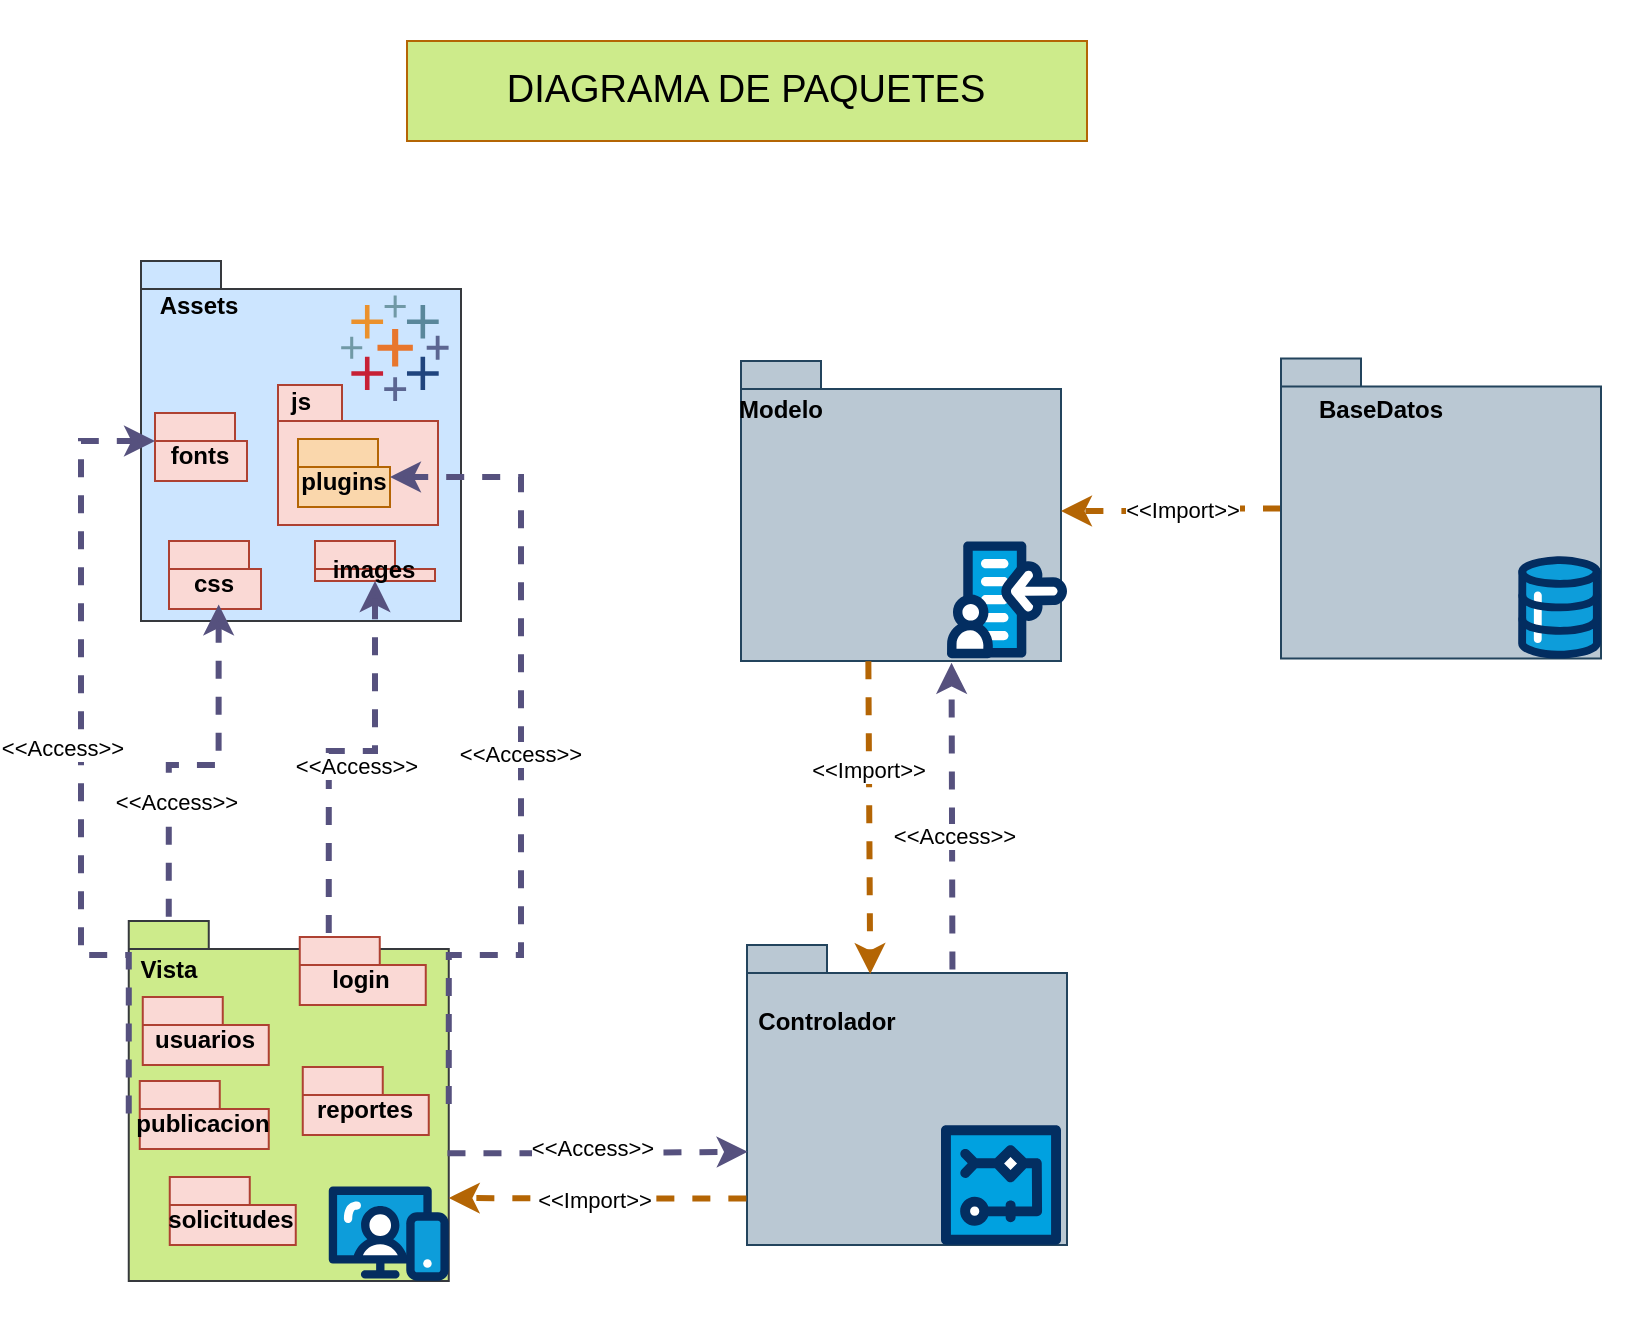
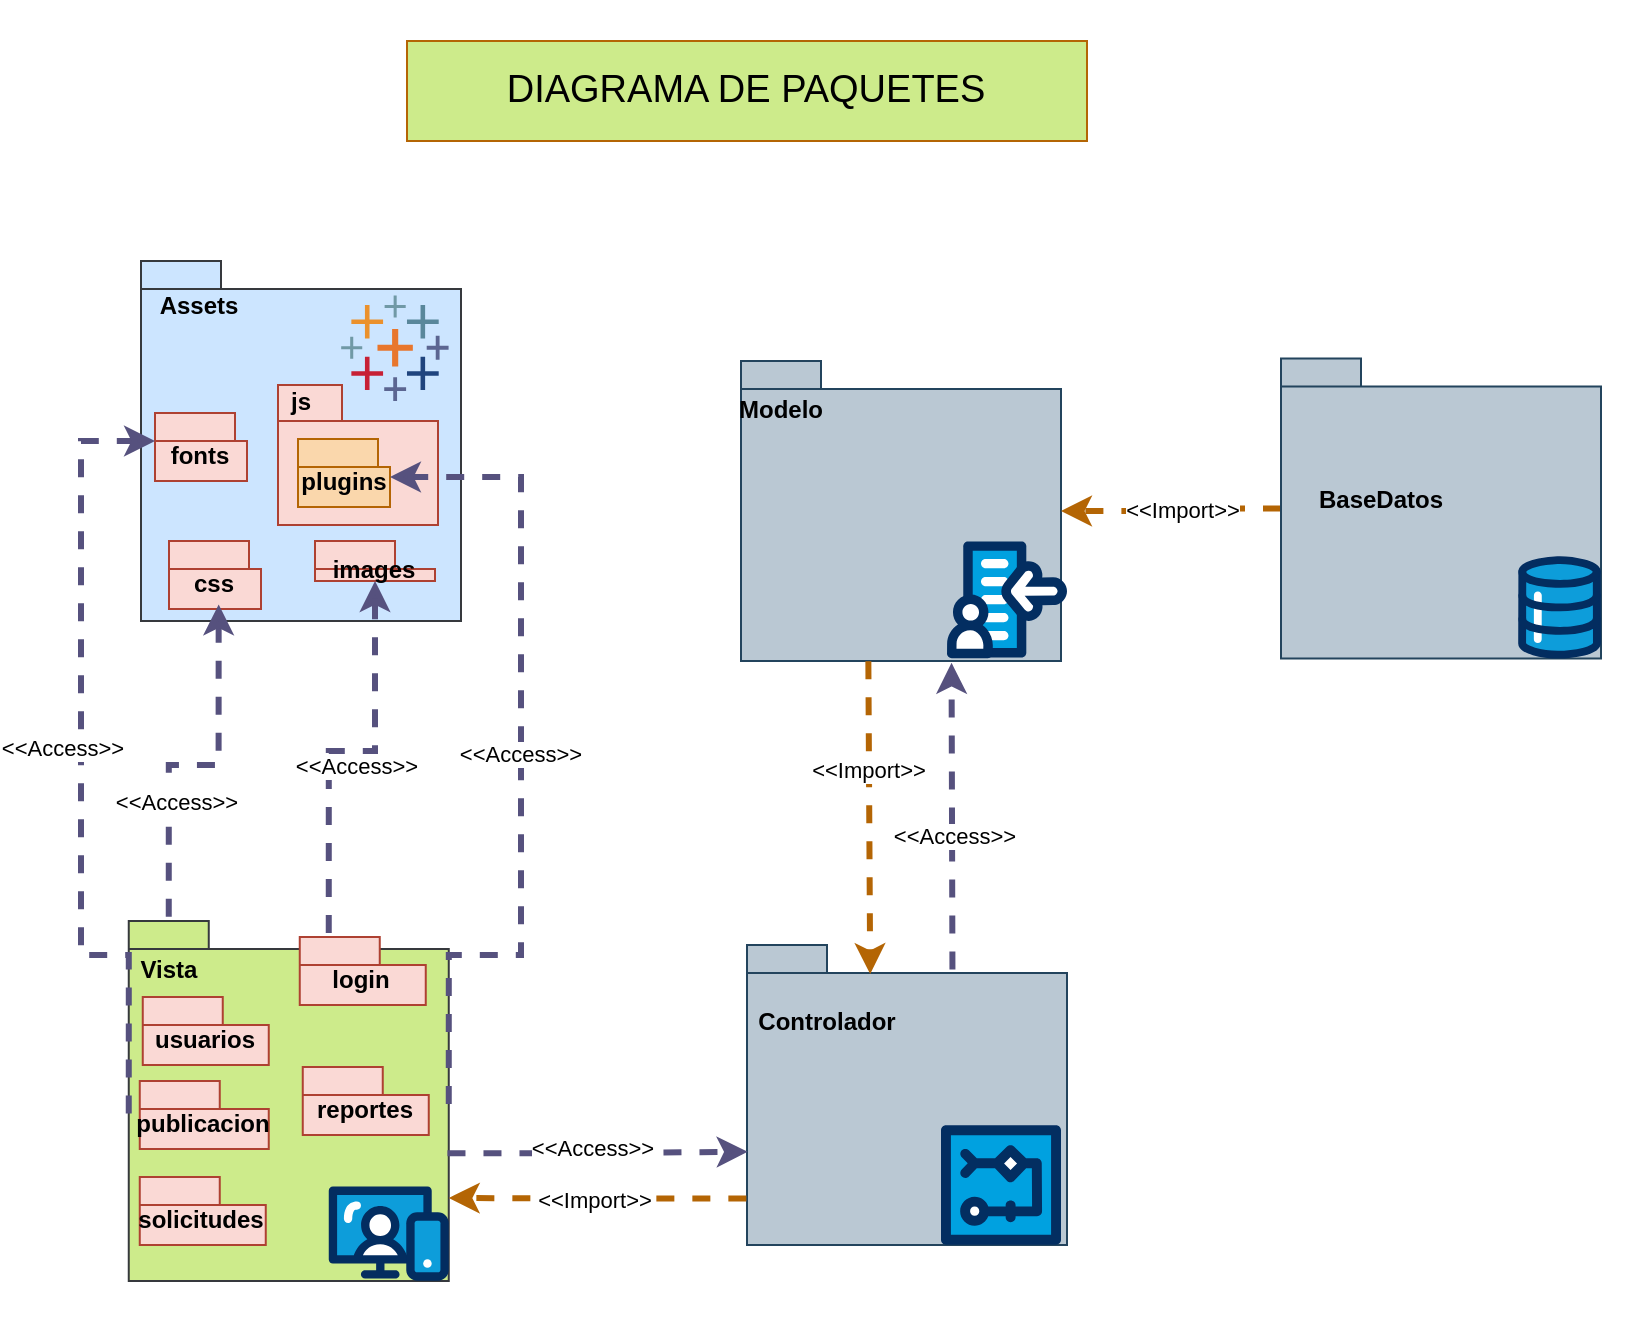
(1381, 411) -> (1381, 501)
(233, 1211) -> (203, 1211)
